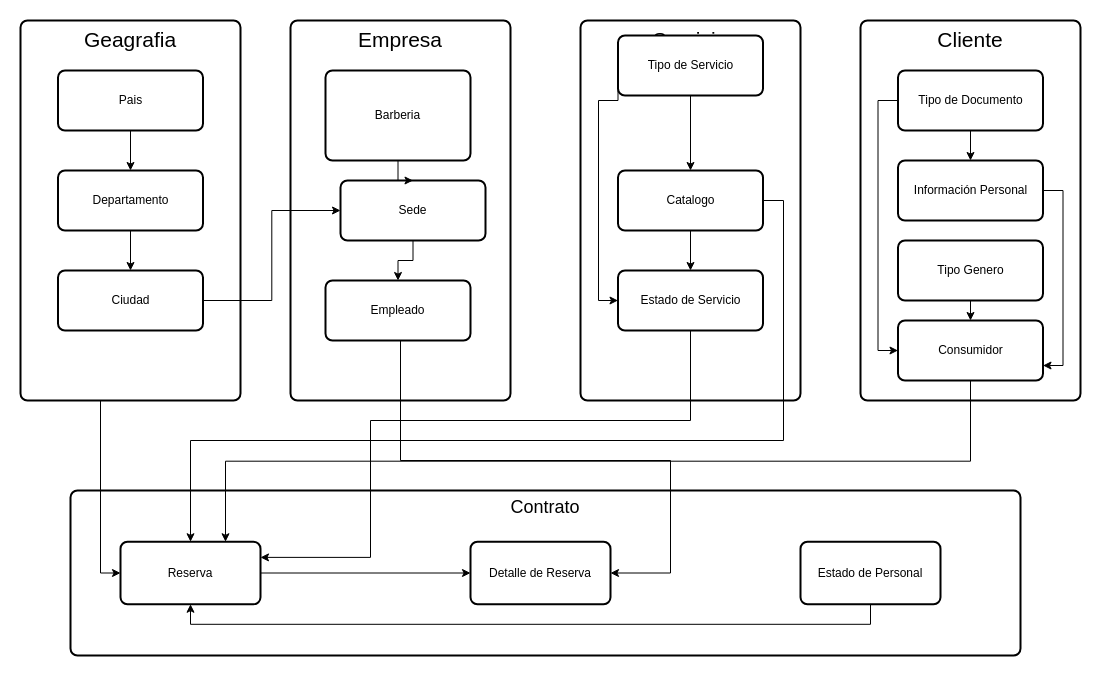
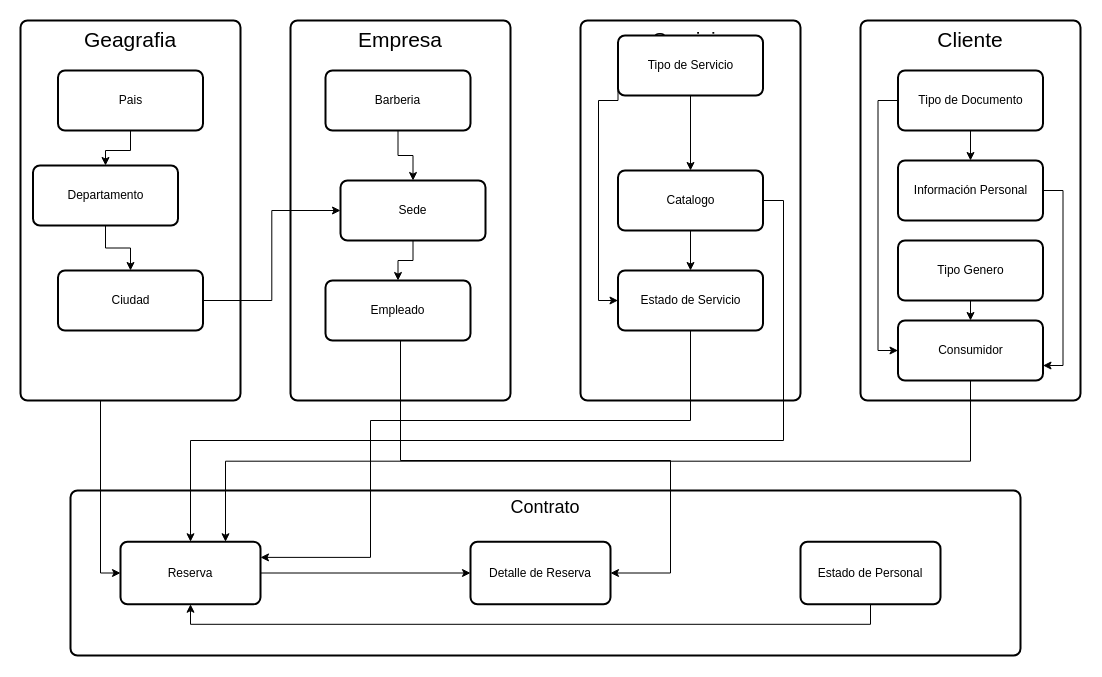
(398, 116) -> (398, 101)
(131, 201) -> (106, 196)
